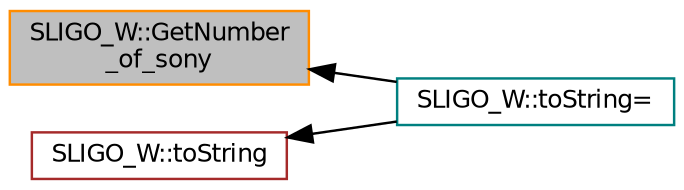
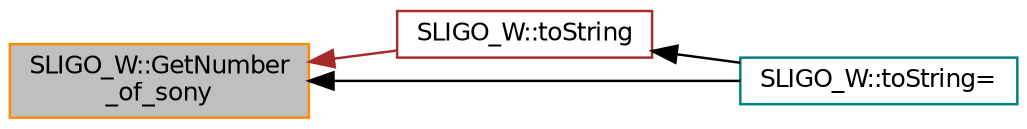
none -> (365, 55)
